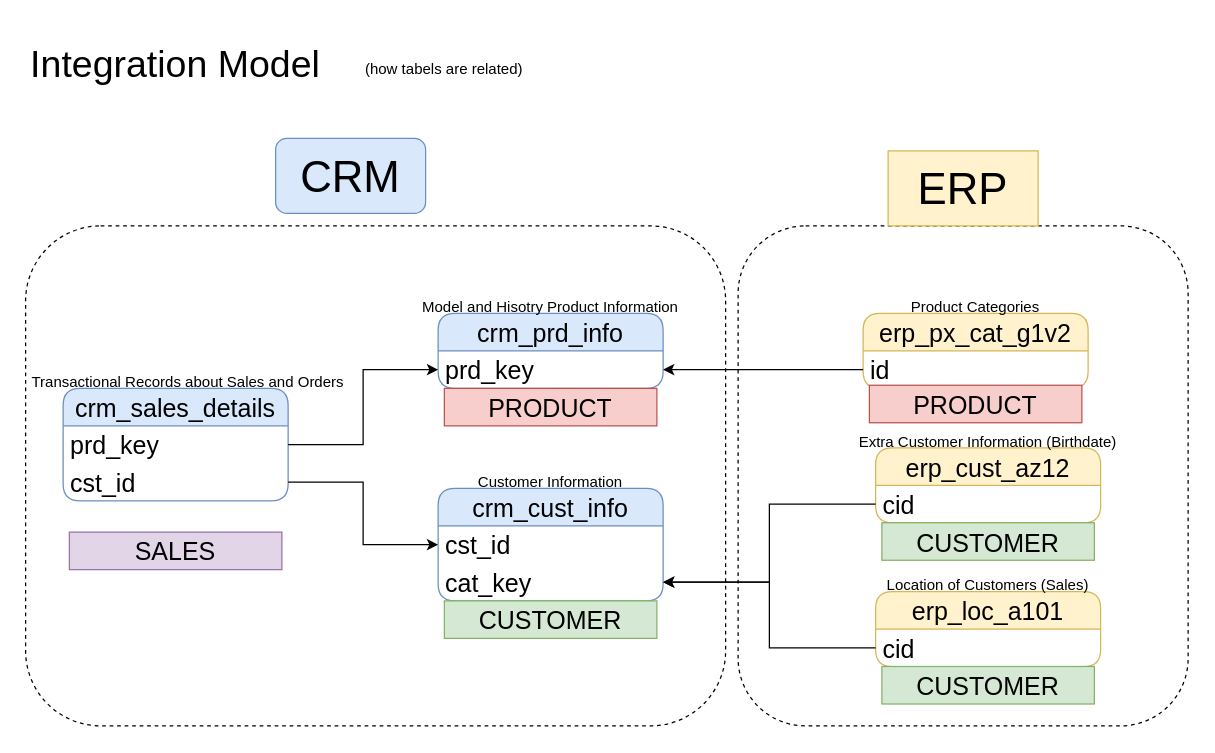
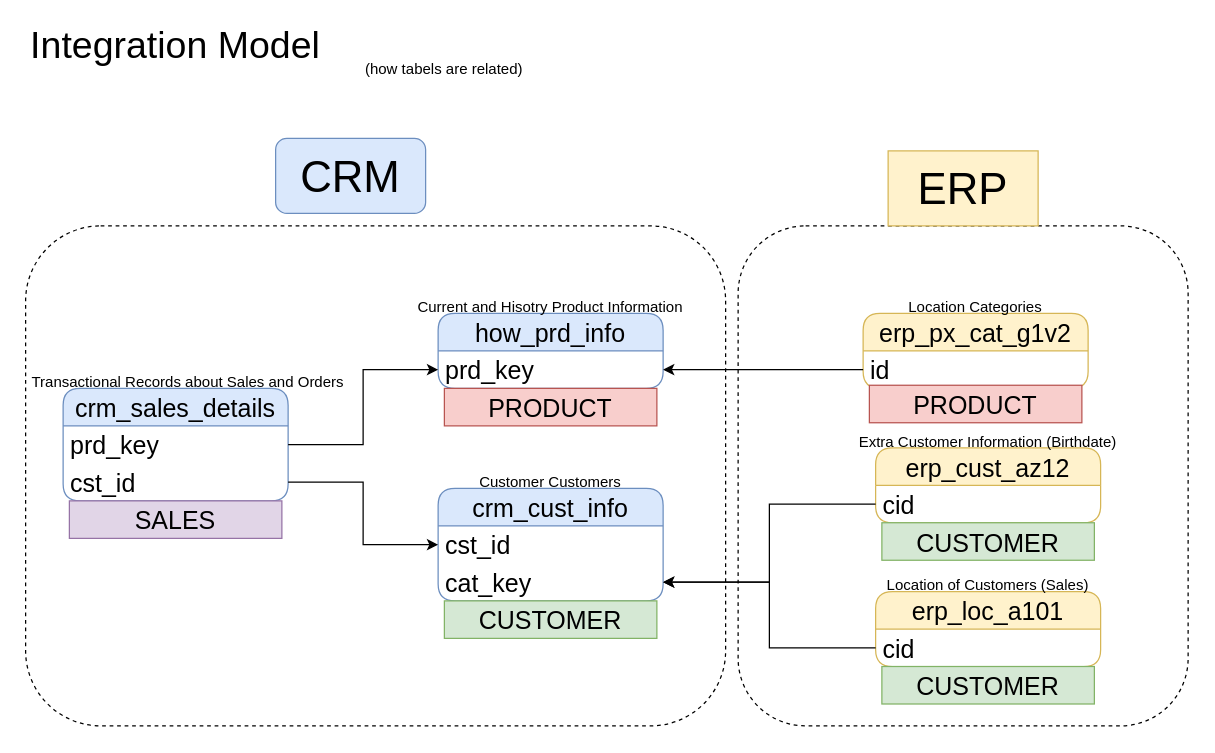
(176, 63) -> (176, 44)
(551, 307) -> (551, 307)
(976, 307) -> (976, 307)
(551, 332) -> (551, 332)
(551, 482) -> (551, 482)
(176, 551) -> (176, 519)
